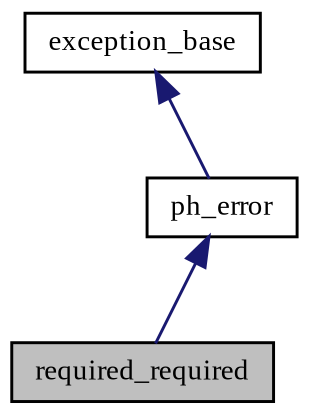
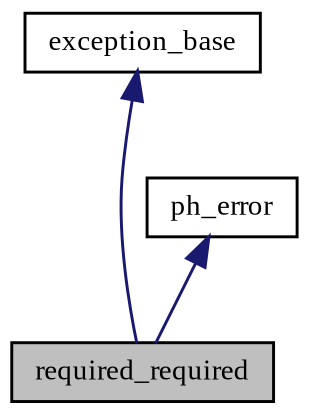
(189, 139) -> (121, 222)
